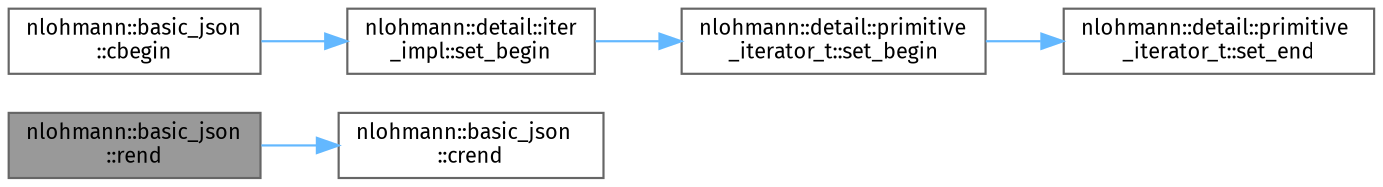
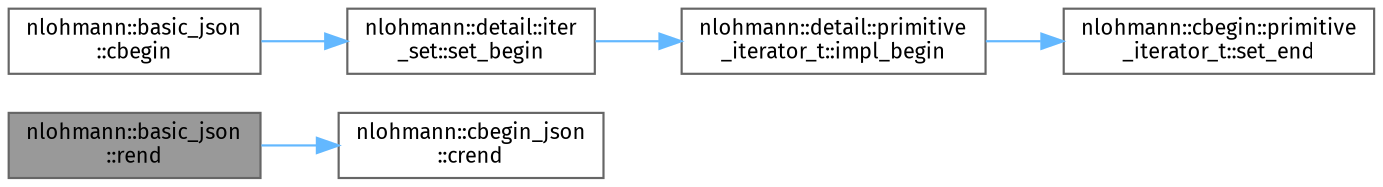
(471, 41) -> (471, 41)
(834, 41) -> (834, 41)
(1219, 41) -> (1219, 41)
(471, 145) -> (471, 145)
